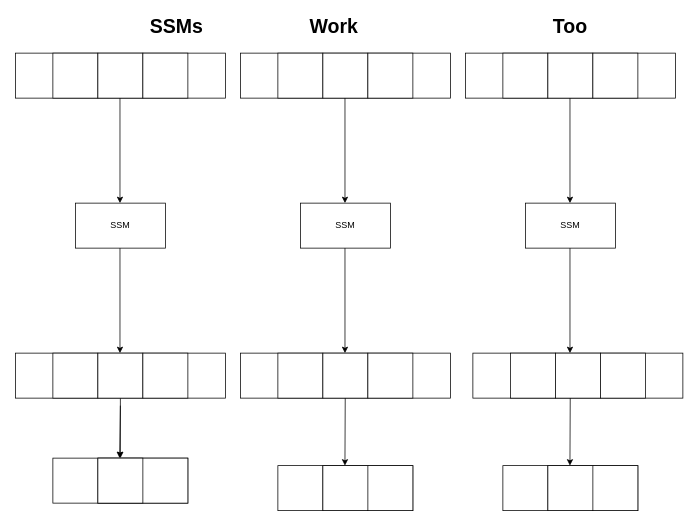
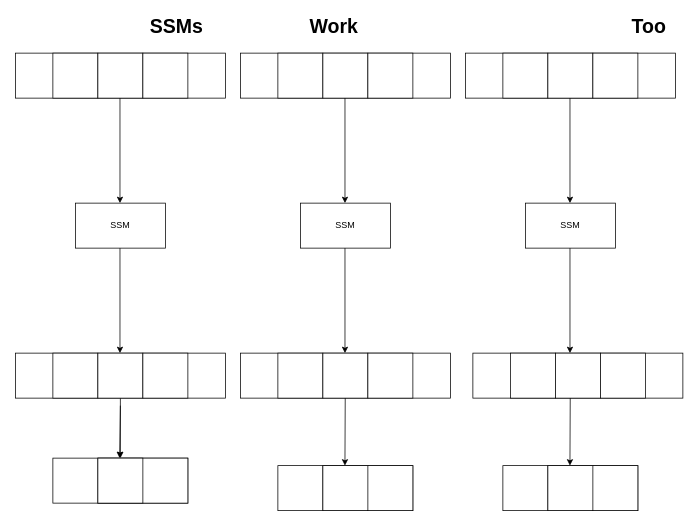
(570, 27) -> (649, 27)
